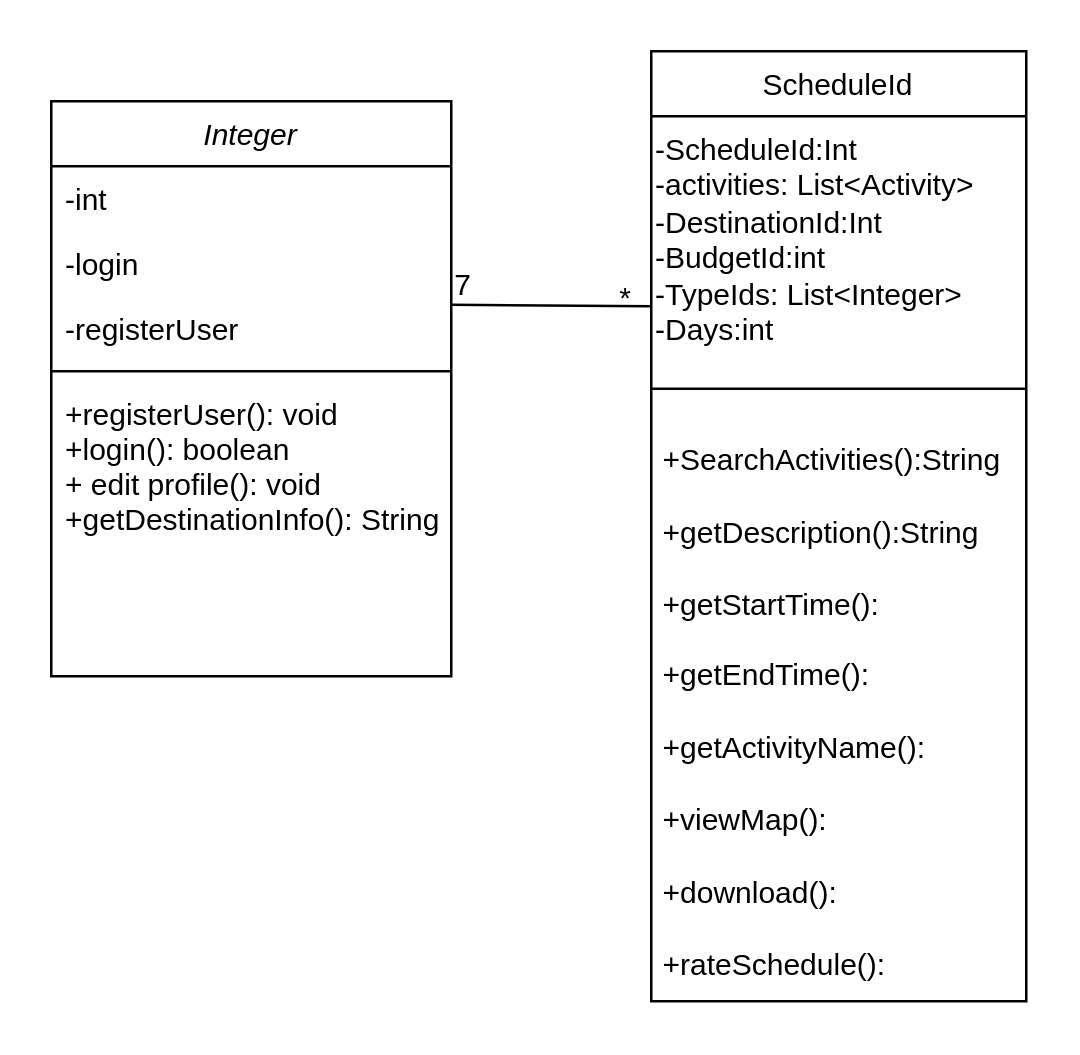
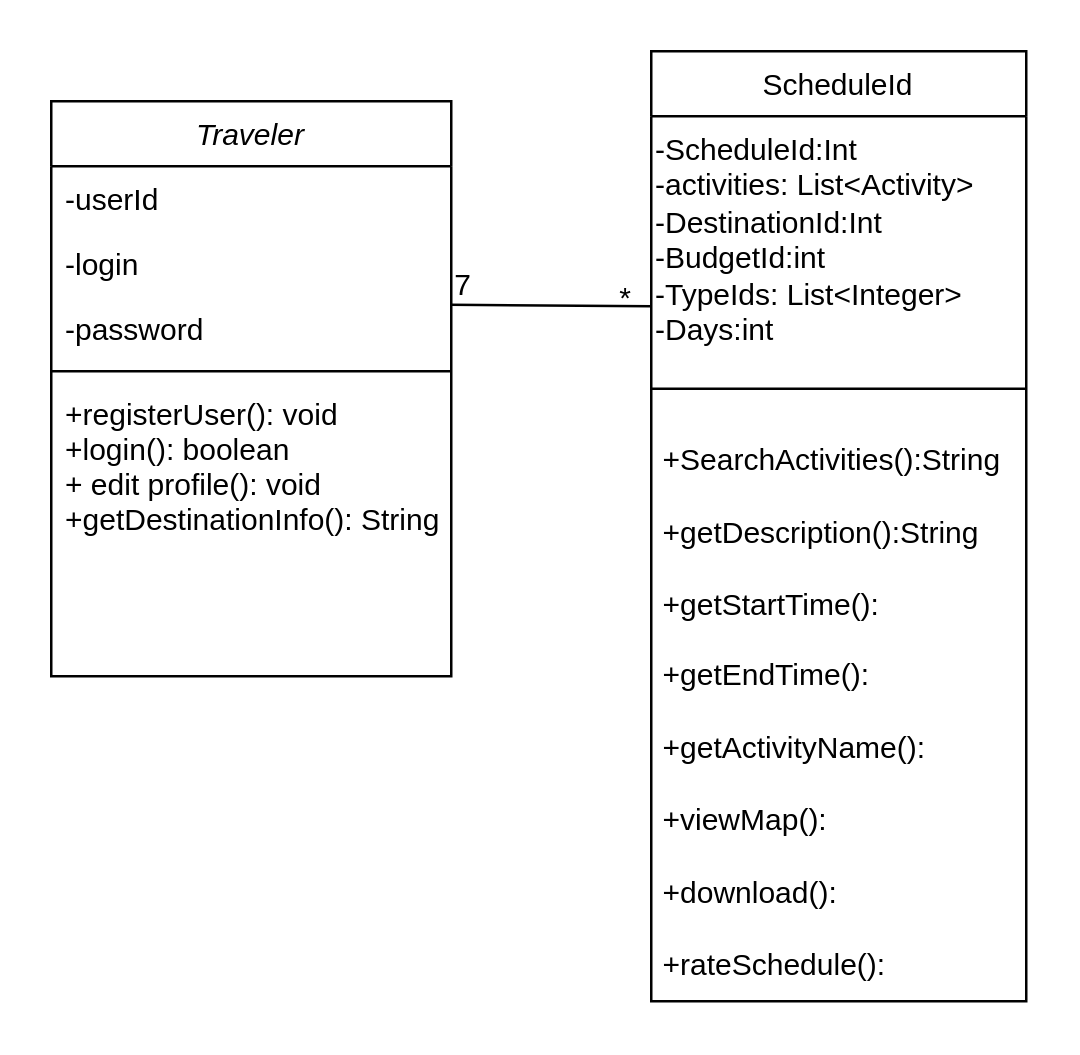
(250, 135) -> (250, 135)
(95, 200) -> (124, 200)
(170, 330) -> (141, 330)
